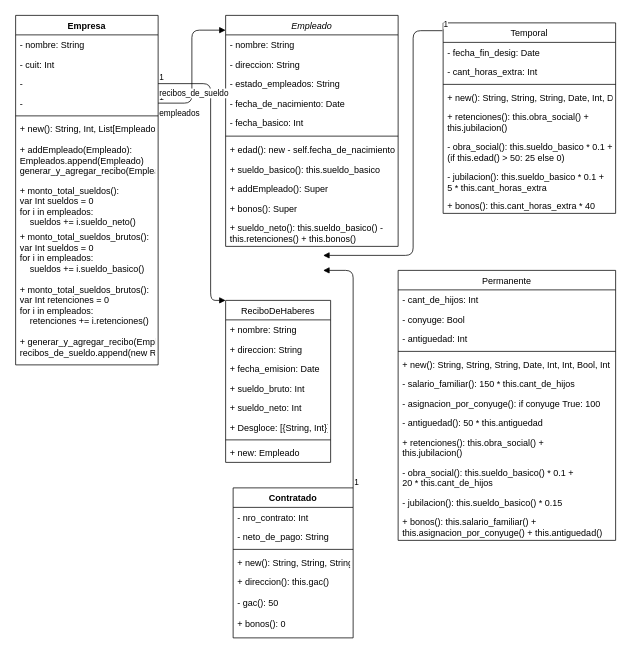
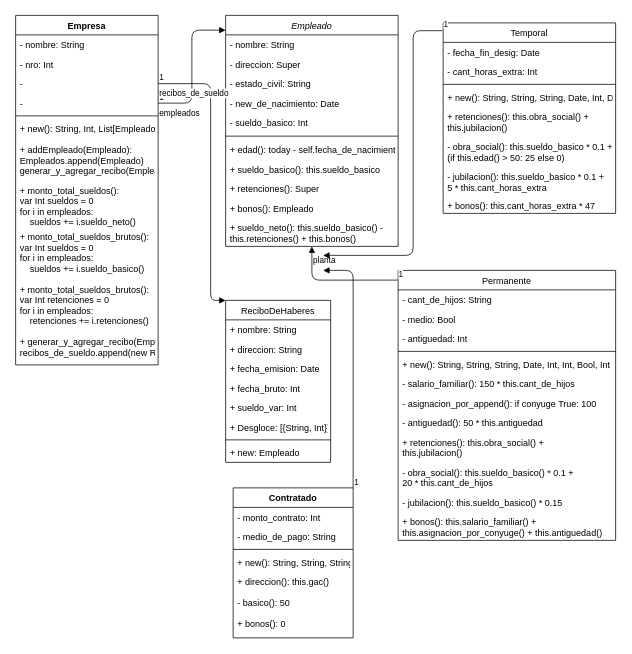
(43, 65) -> (41, 65)
(270, 65) -> (269, 65)
(289, 84) -> (277, 84)
(292, 104) -> (287, 104)
(273, 123) -> (274, 123)
(320, 150) -> (325, 150)
(280, 189) -> (280, 189)
(532, 206) -> (532, 206)
(266, 209) -> (273, 209)
none -> (312, 259)
(448, 300) -> (454, 300)
(435, 320) -> (429, 320)
(273, 389) -> (271, 389)
(511, 404) -> (509, 404)
(270, 408) -> (268, 408)
(281, 518) -> (286, 518)
(288, 537) -> (289, 537)
(261, 603) -> (268, 603)
